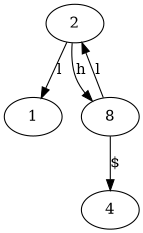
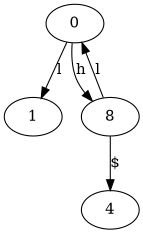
(75, 24) -> (75, 24)
